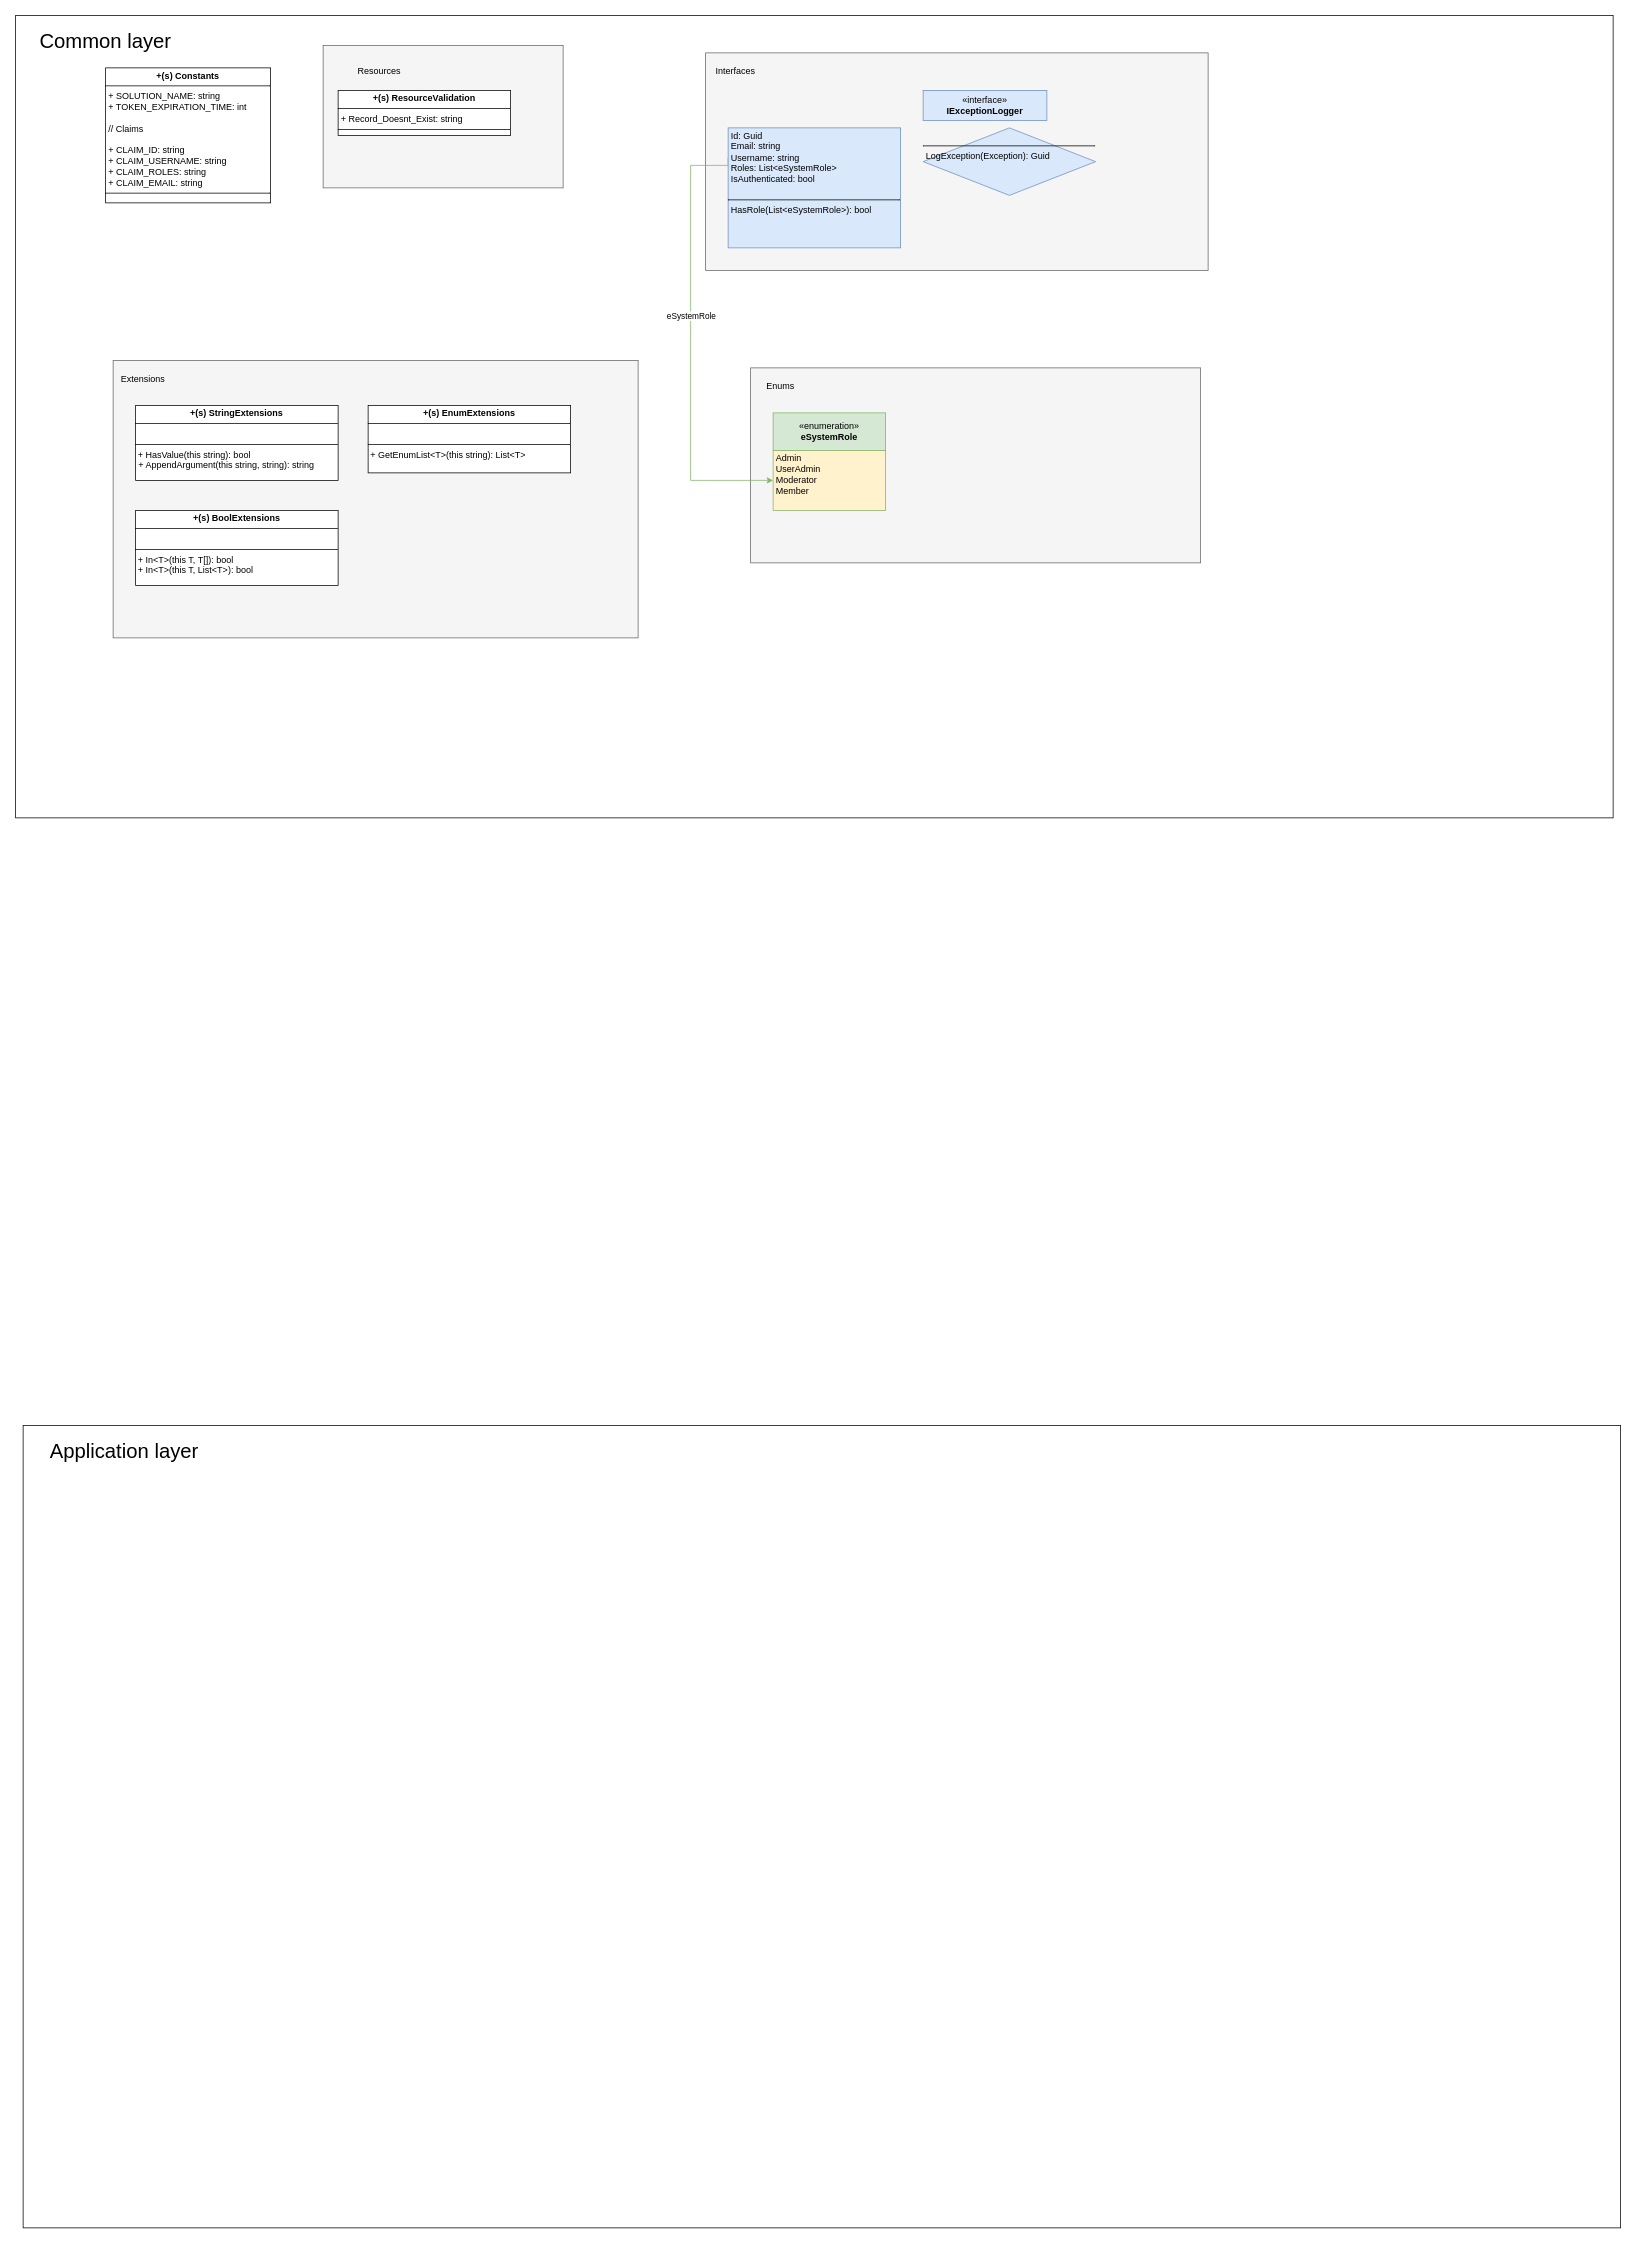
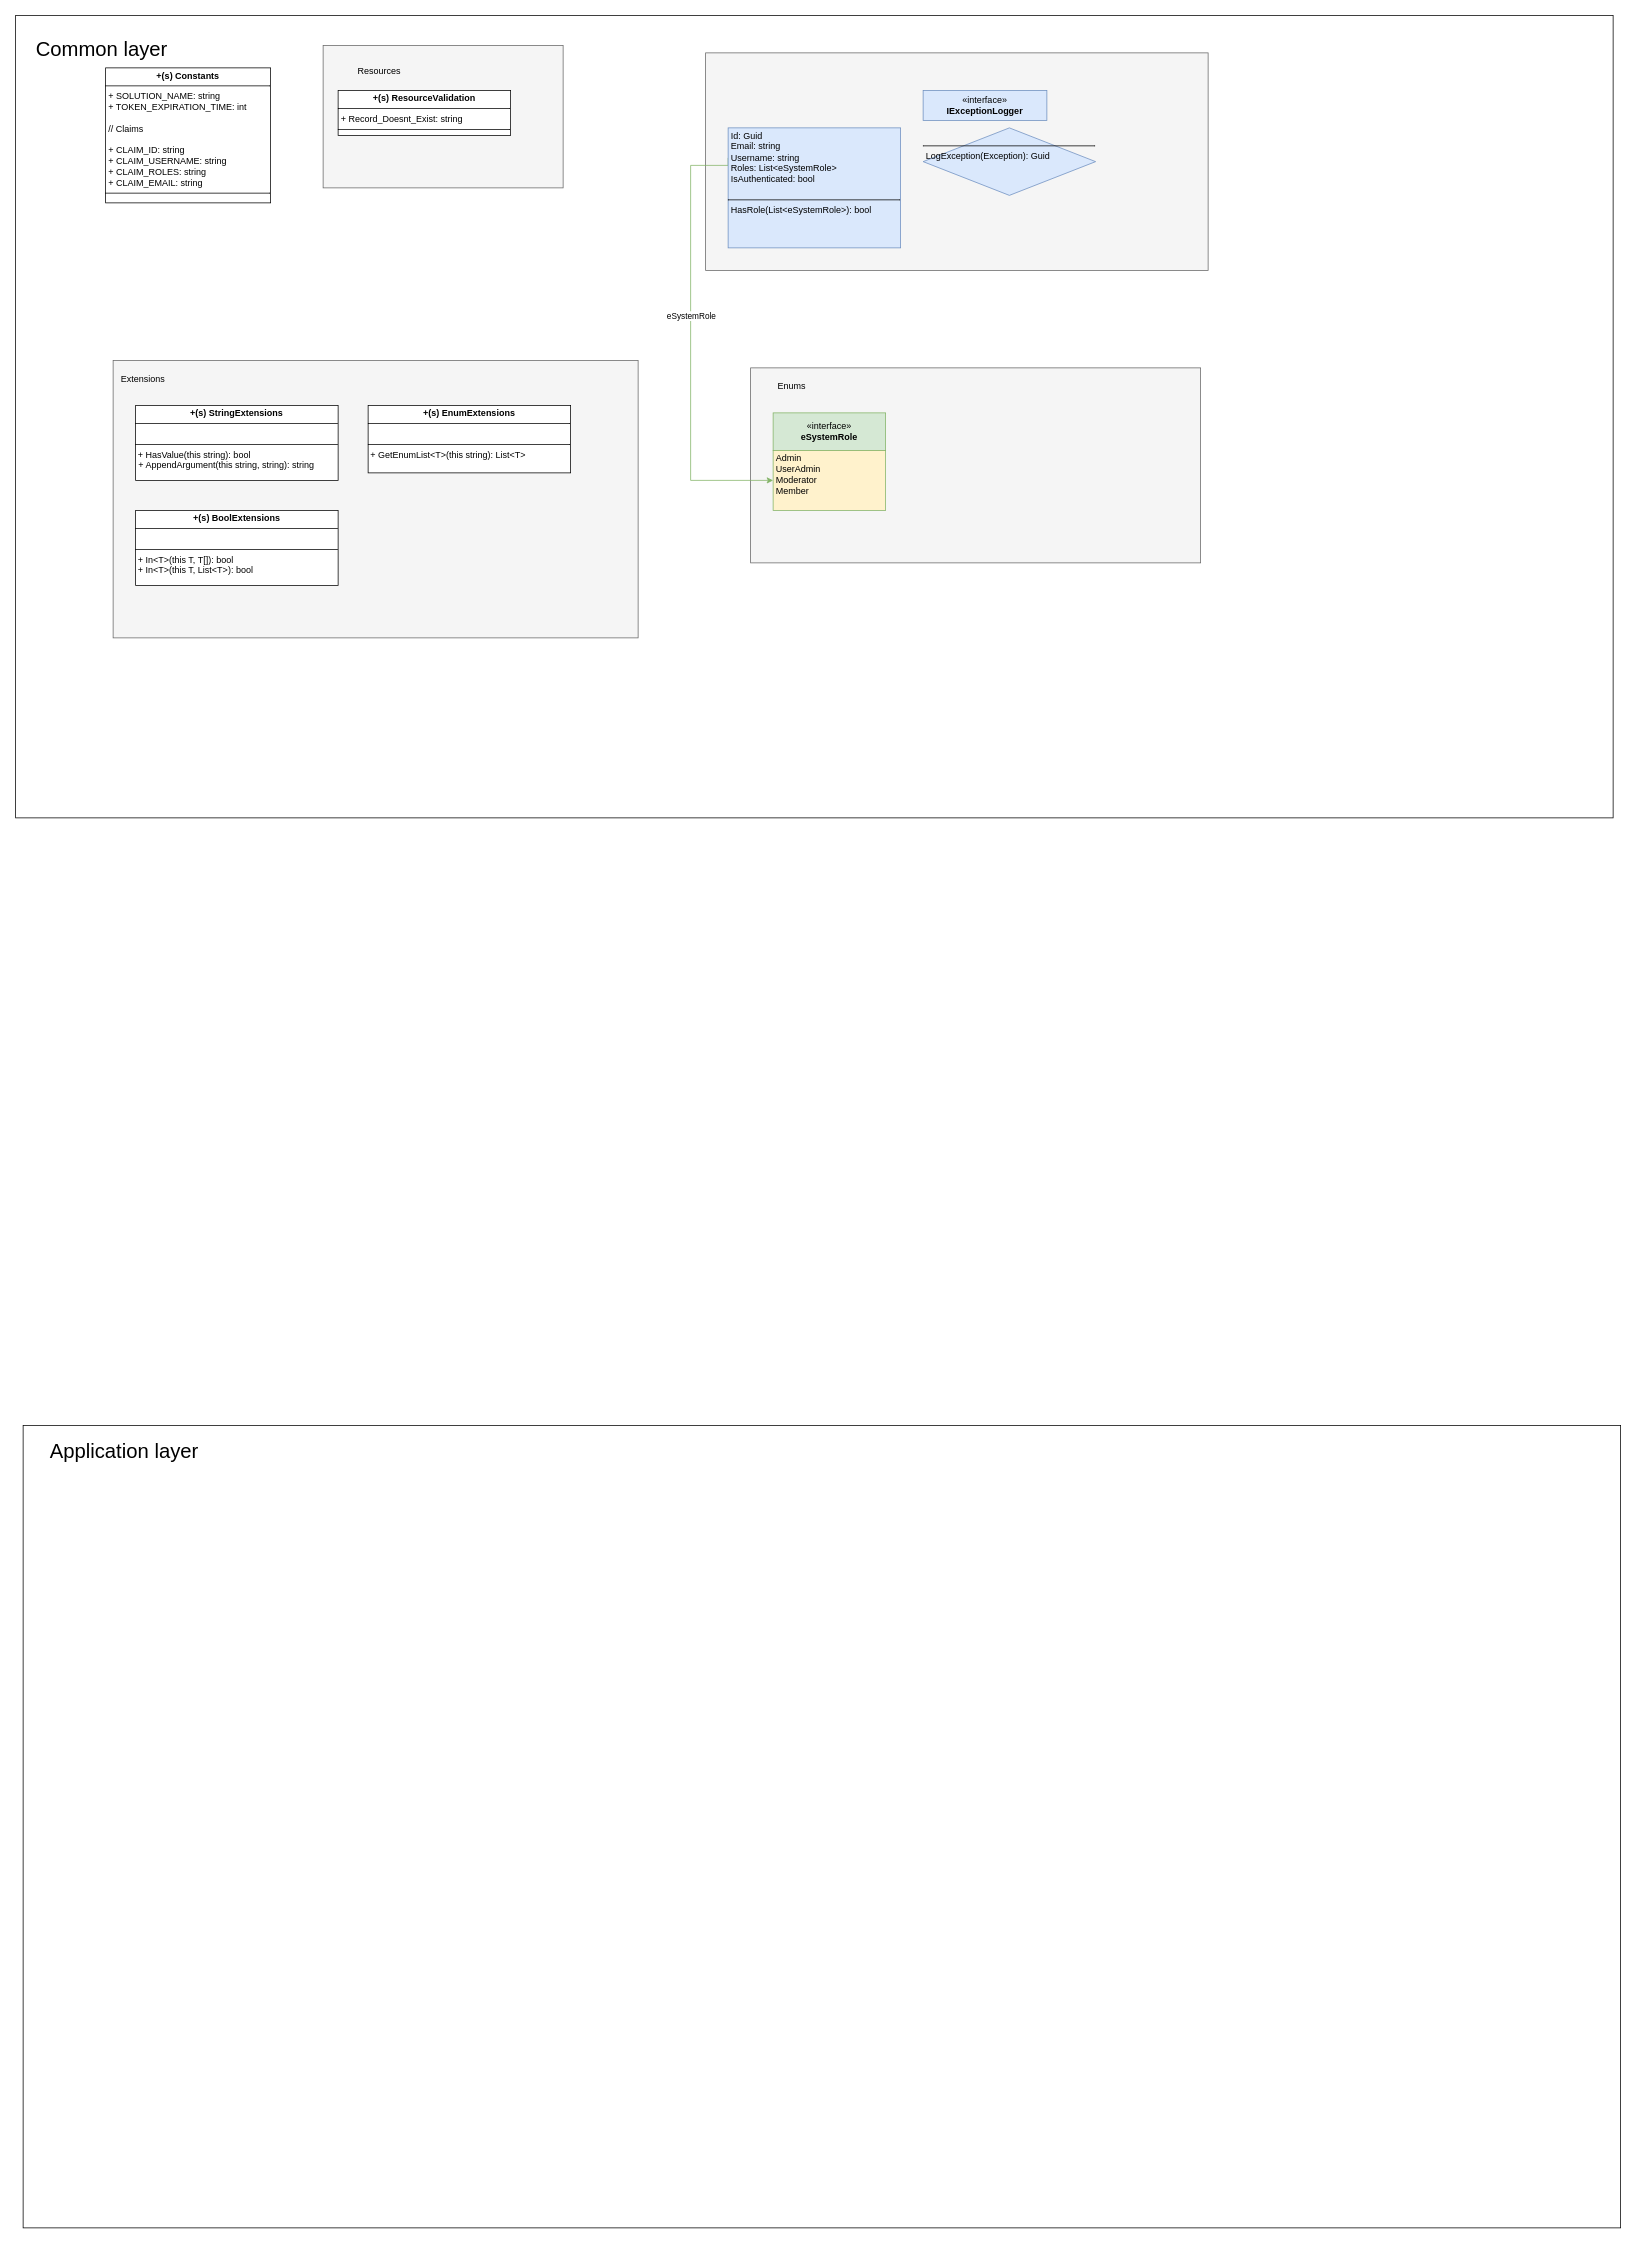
(105, 42) -> (102, 49)
(735, 72) -> none
(780, 387) -> (792, 387)
(829, 432) -> (829, 432)
